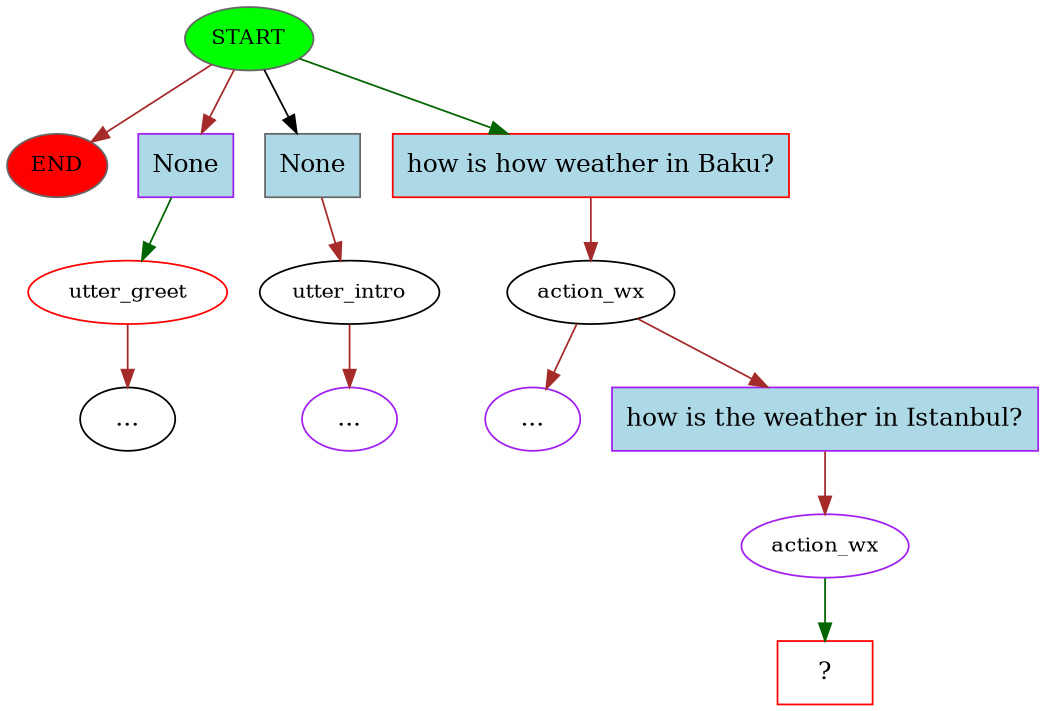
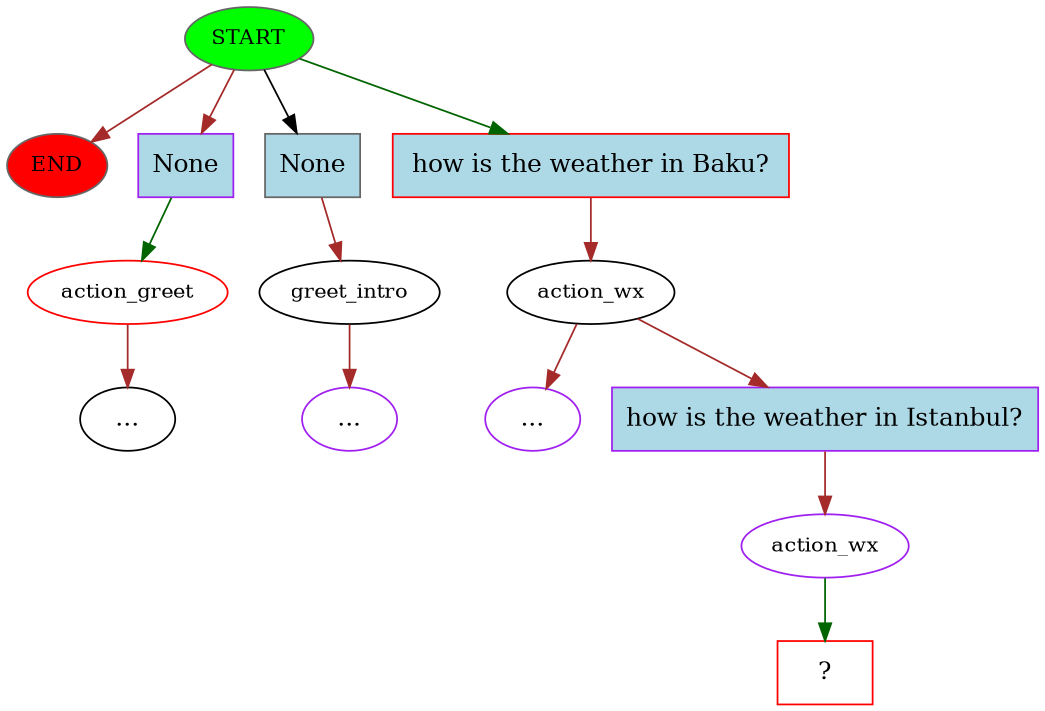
(591, 166) -> (591, 166)
(128, 292) -> (128, 292)
(350, 292) -> (350, 292)
